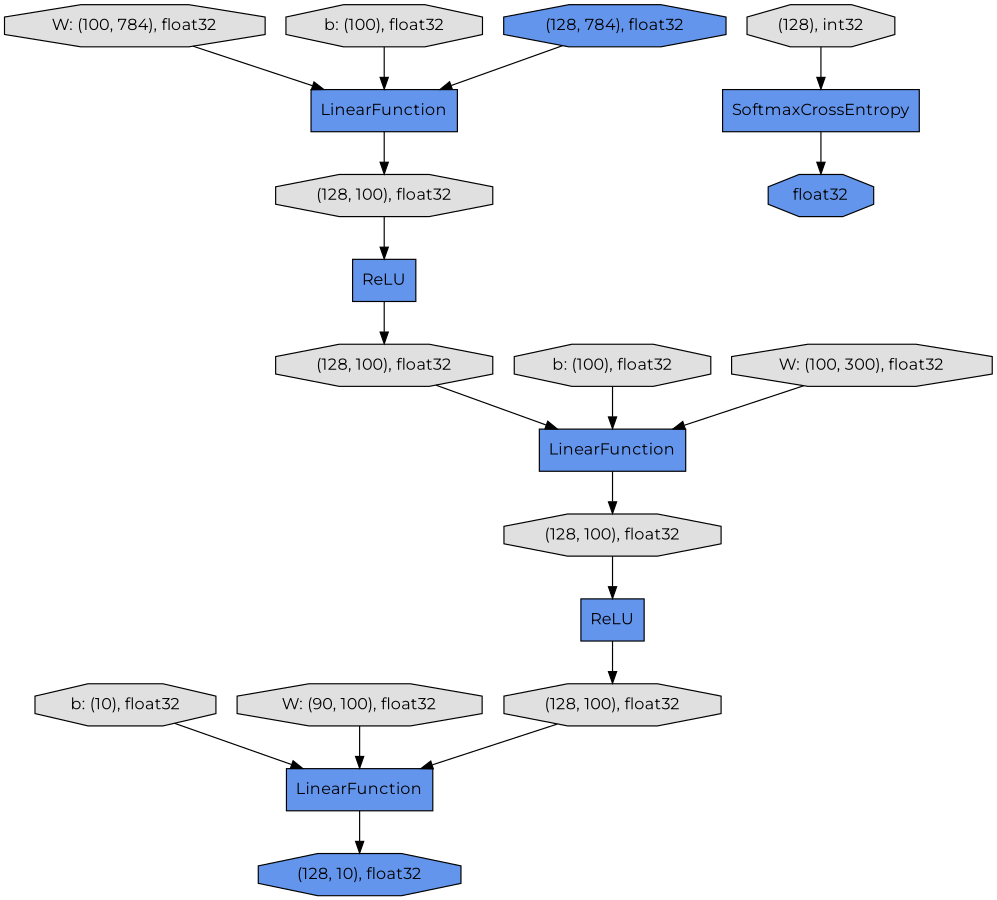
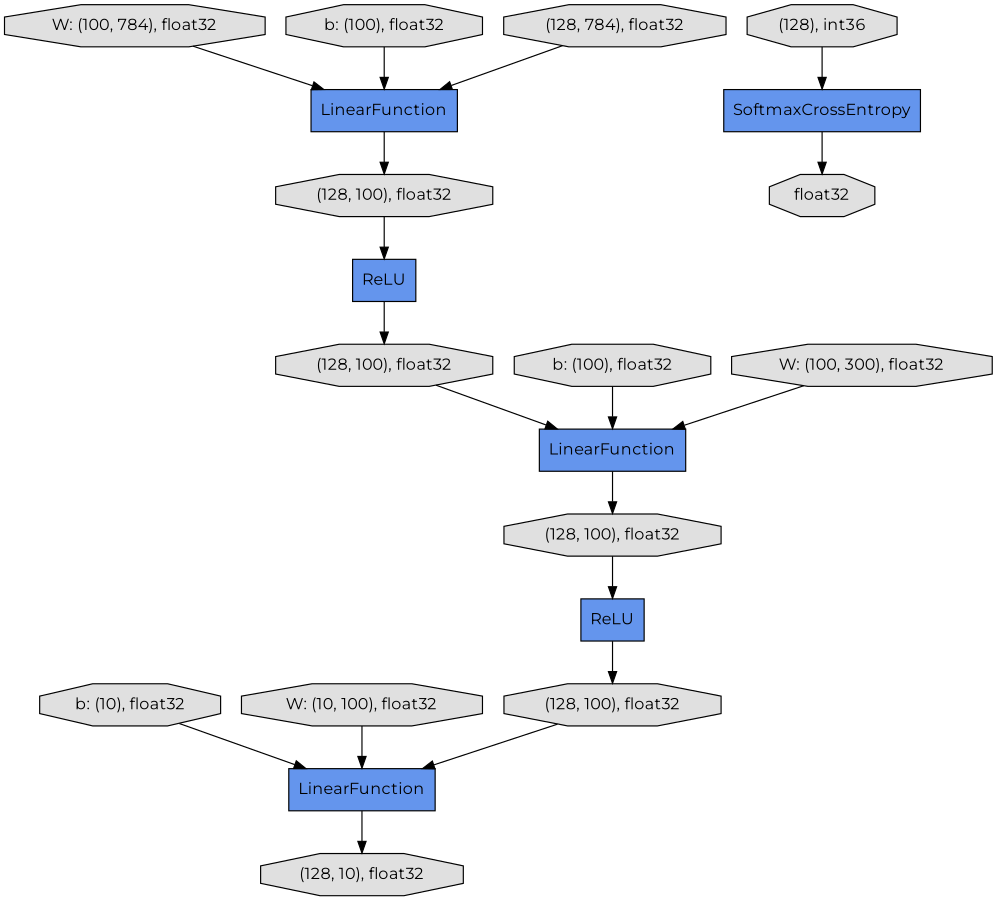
(615, 26) -> (615, 26)
(821, 26) -> (822, 26)
(821, 196) -> (822, 196)
(360, 705) -> (362, 705)
(360, 875) -> (362, 875)
